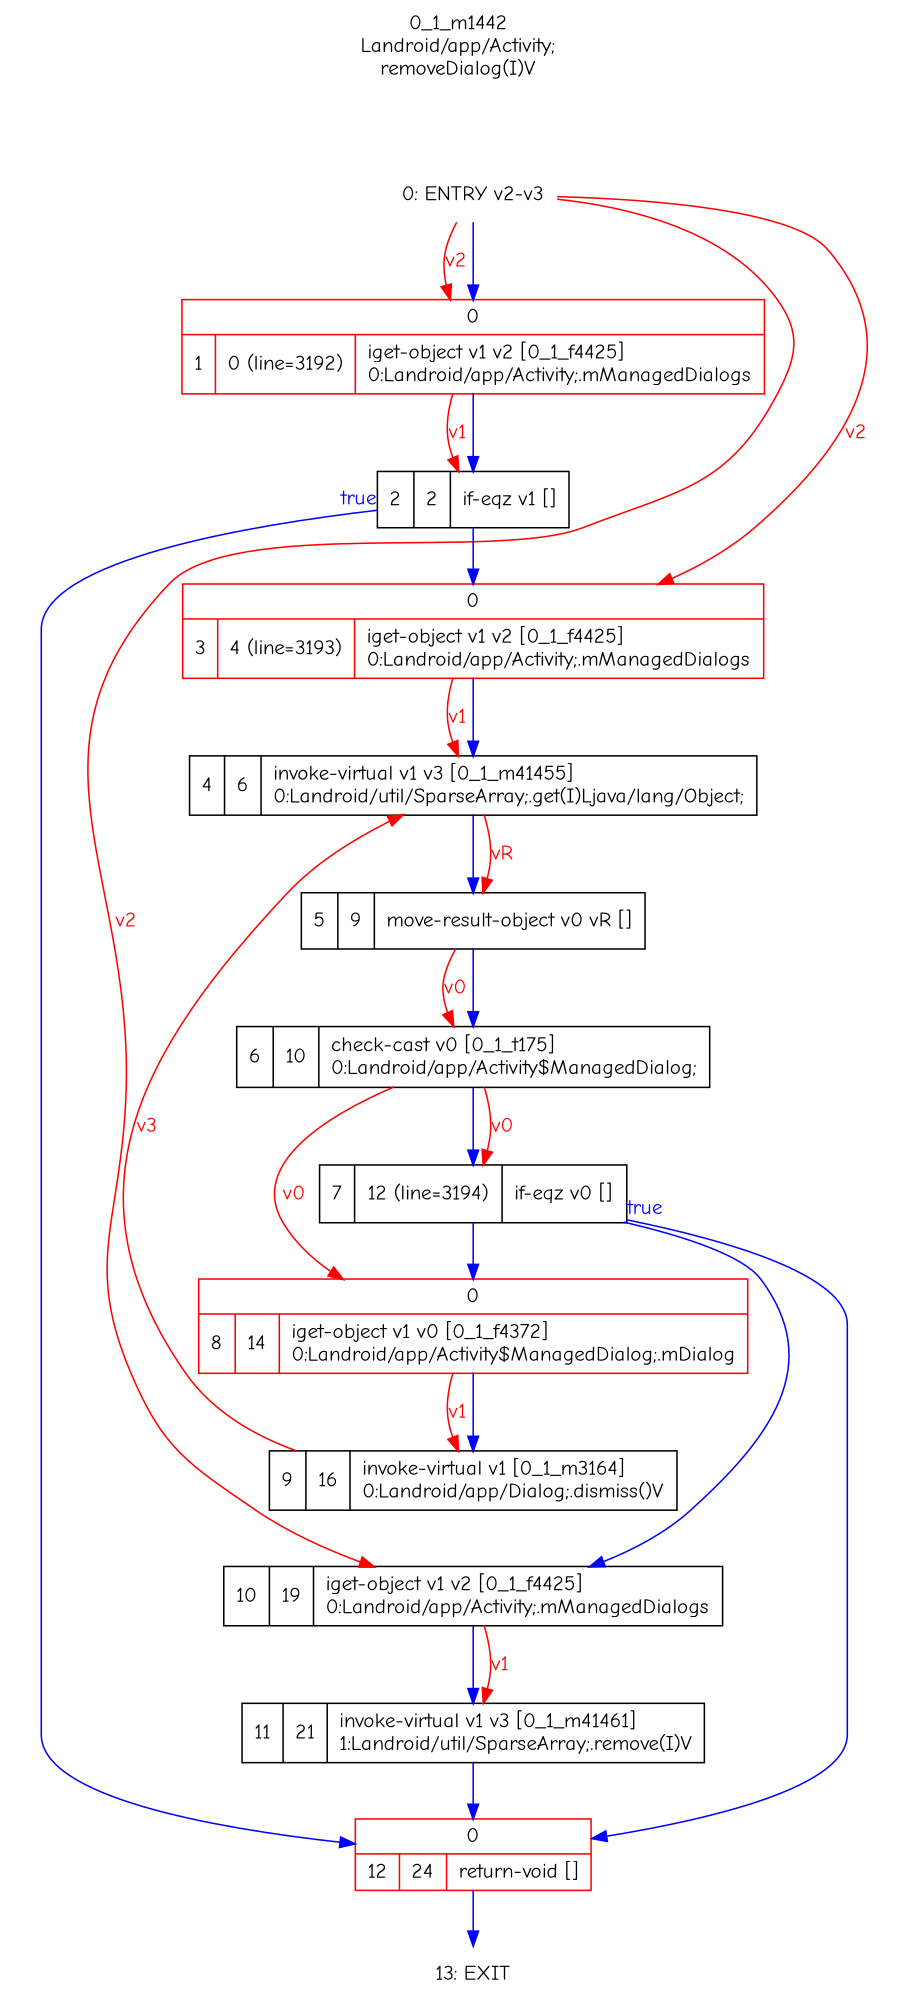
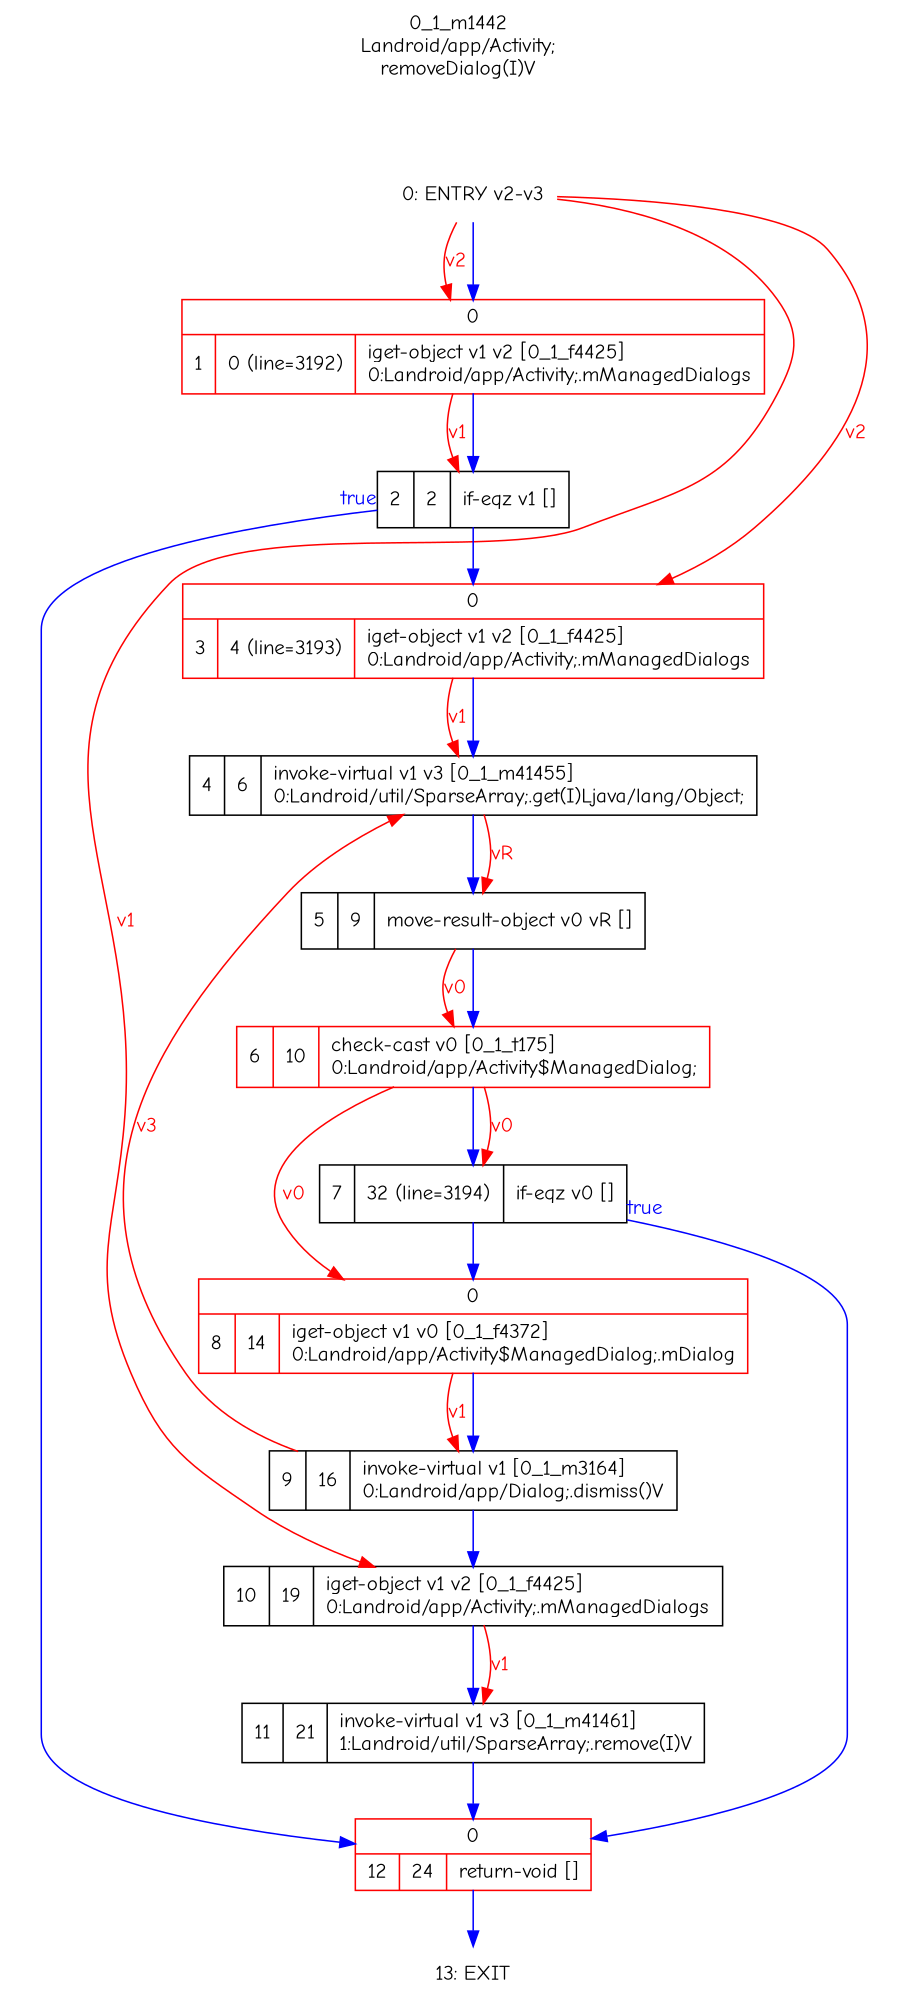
(126, 921) -> (126, 921)
(473, 1057) -> (473, 1057)
(428, 1193) -> (429, 1193)
(784, 1383) -> (473, 1531)
